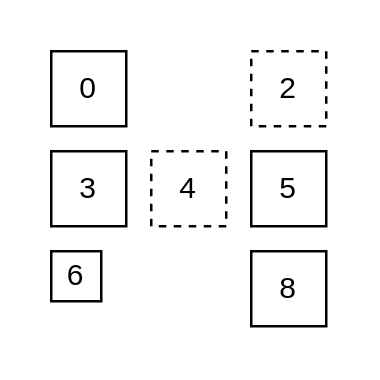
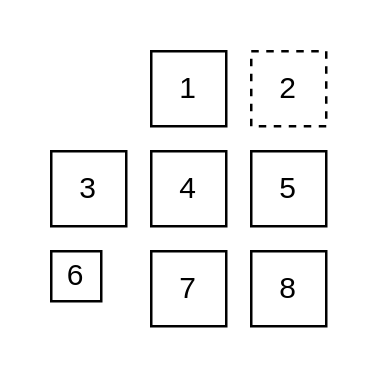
(89, 89) -> none
none -> (189, 89)
(189, 189) -> (189, 189)
none -> (189, 289)
